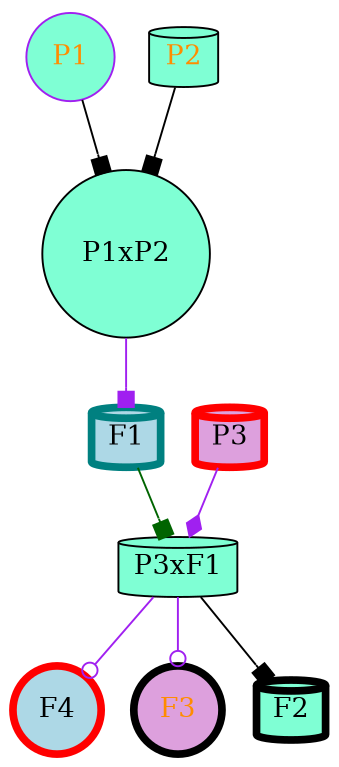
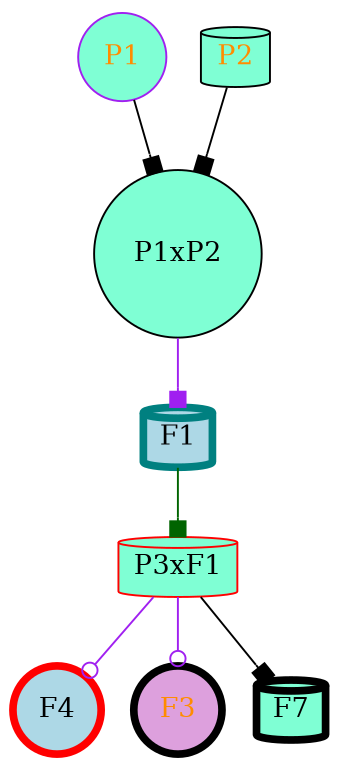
(230, 437) -> none
(178, 567) -> (178, 567)
(291, 710) -> (291, 710)
